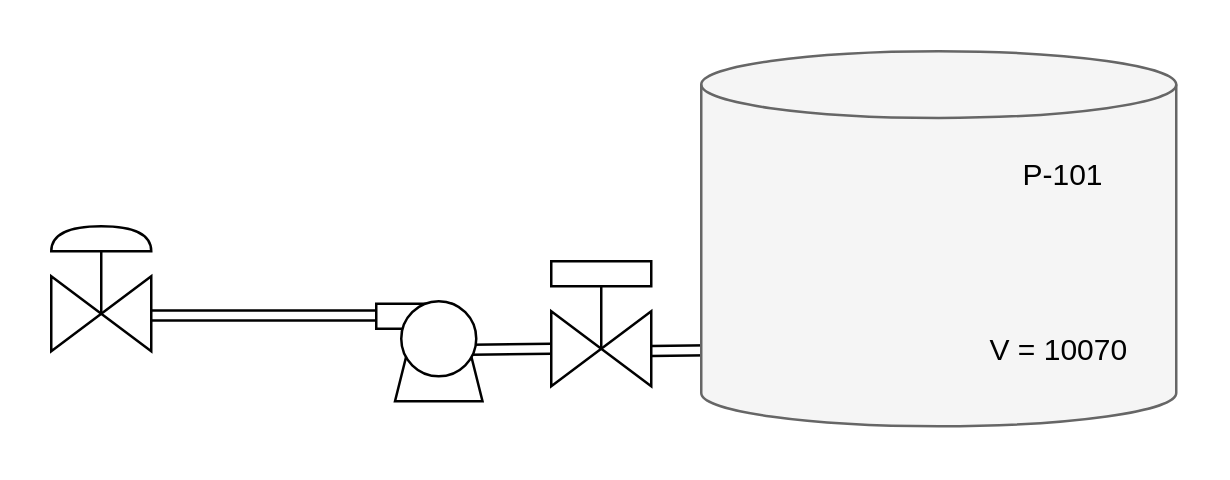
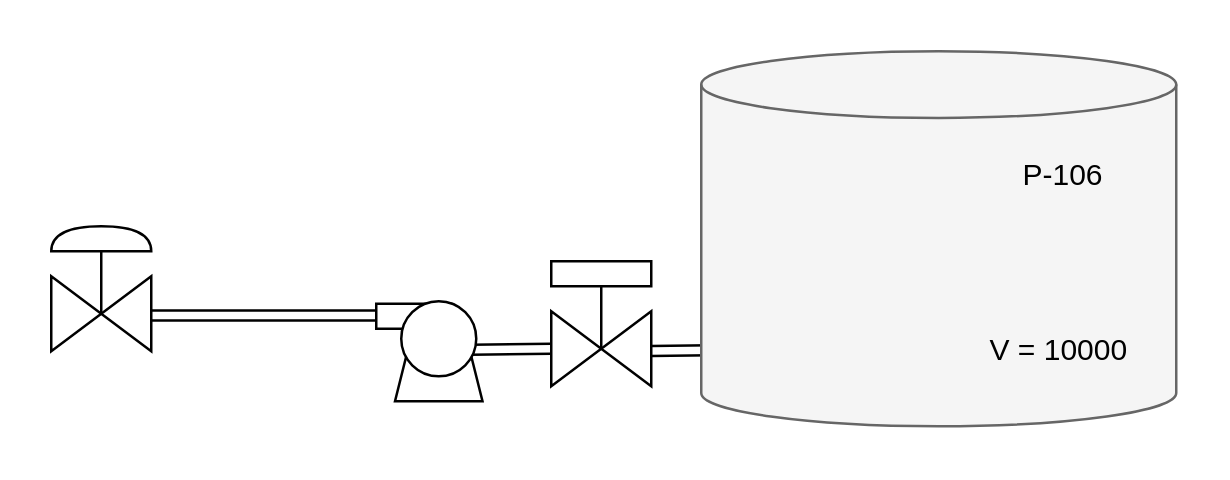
(1064, 176) -> (1064, 176)
(1064, 351) -> (1064, 351)
